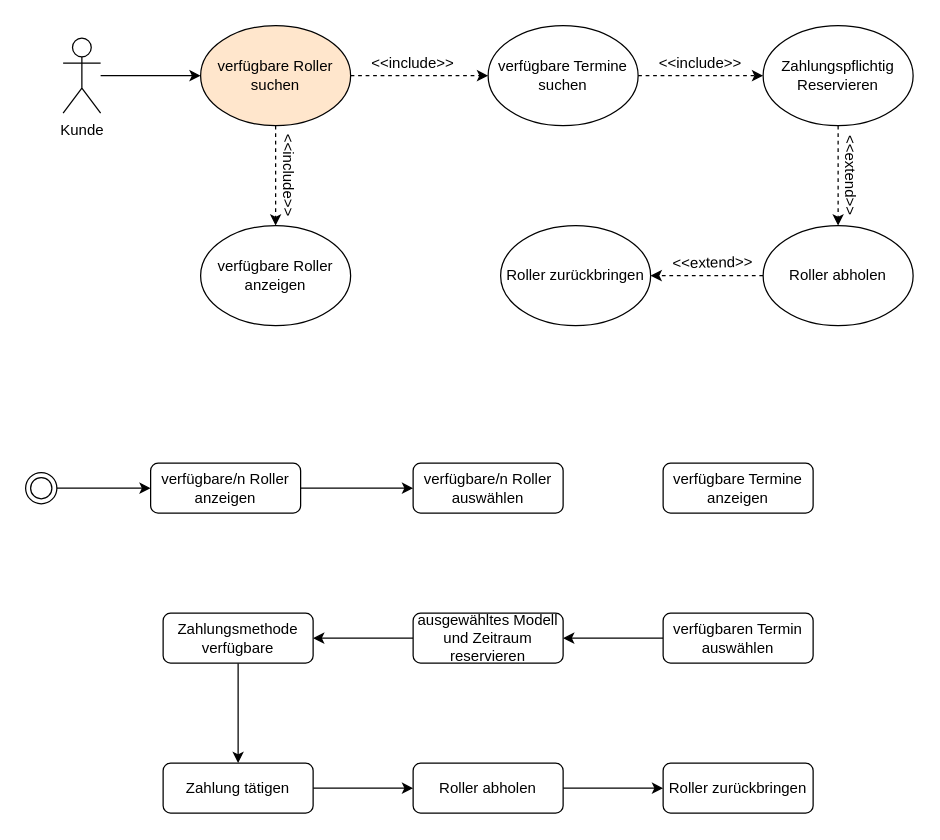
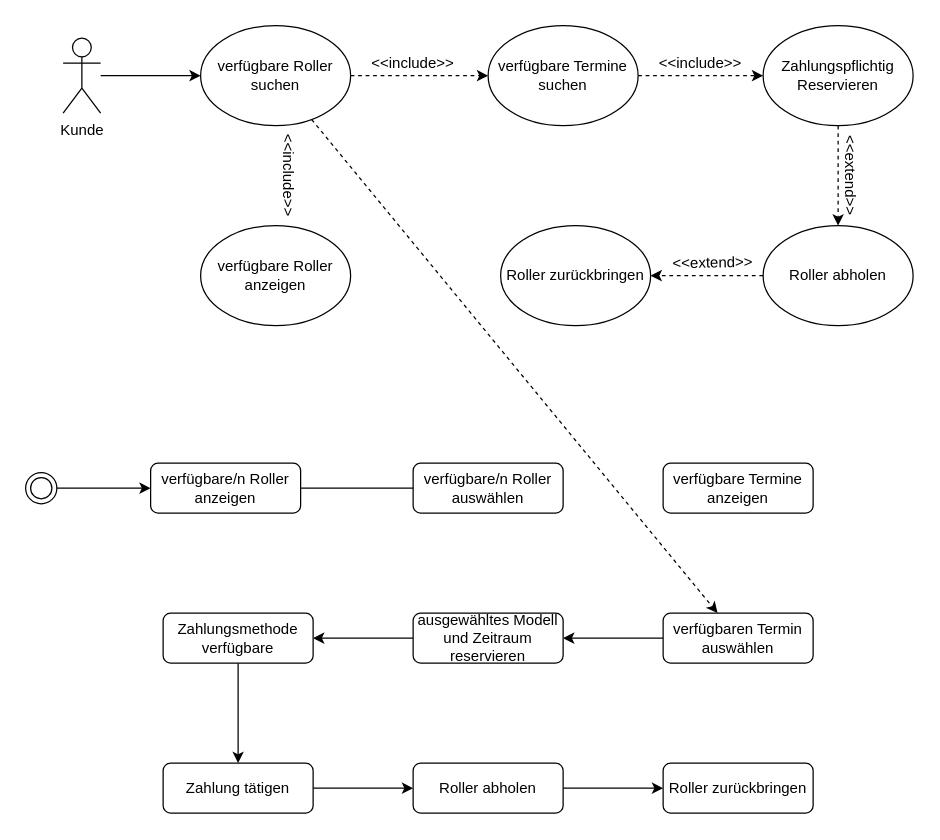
(276, 76) -> (276, 76)
(276, 172) -> (512, 363)
(403, 488) -> (406, 488)
